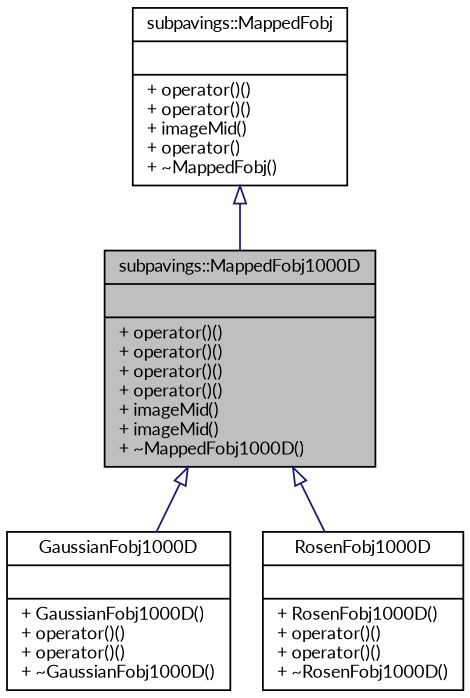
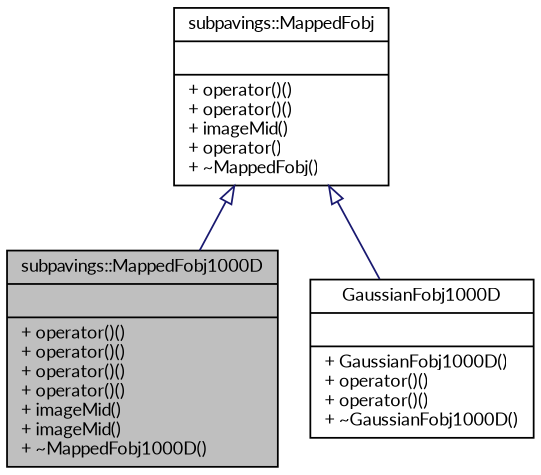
(168, 508) -> (359, 240)
(363, 611) -> none
